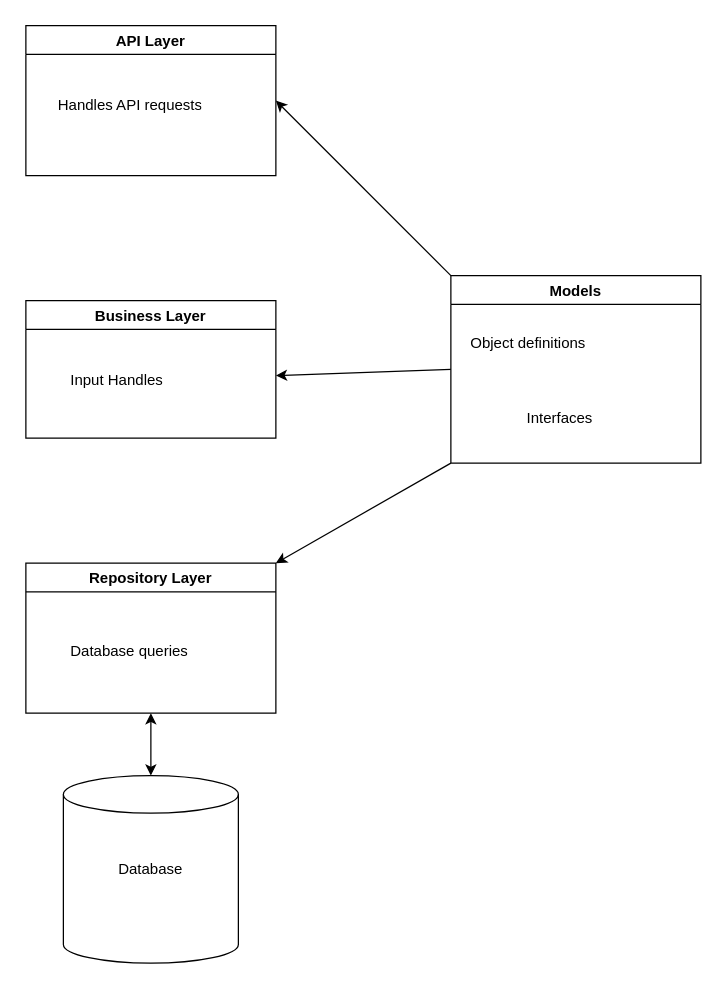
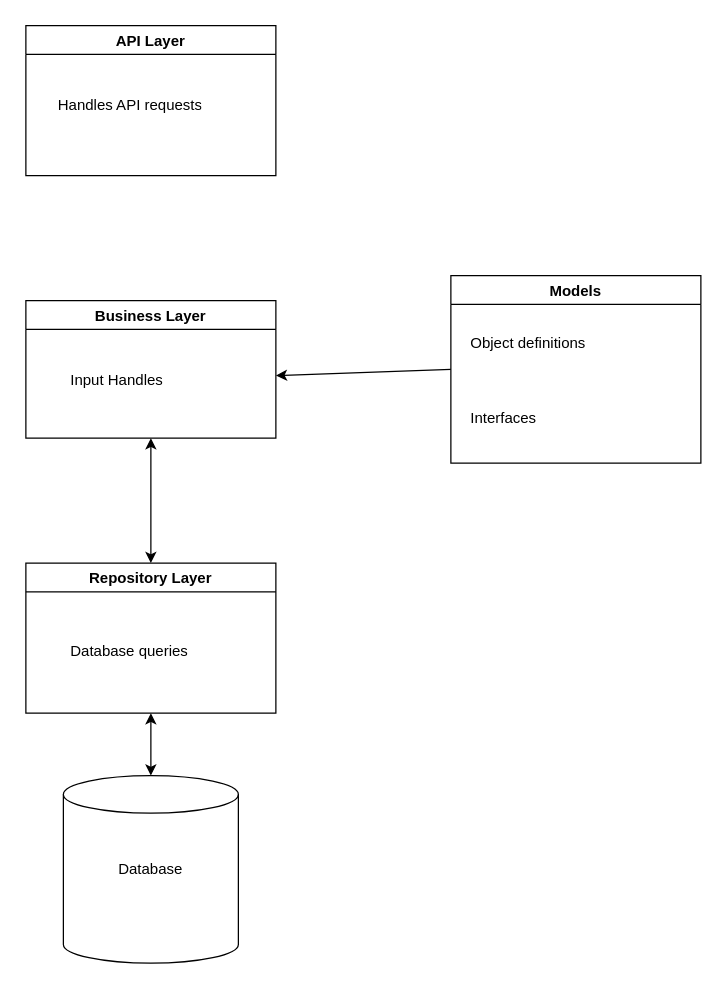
(366, 191) -> none
(607, 417) -> (551, 417)
none -> (151, 501)
(366, 511) -> none
